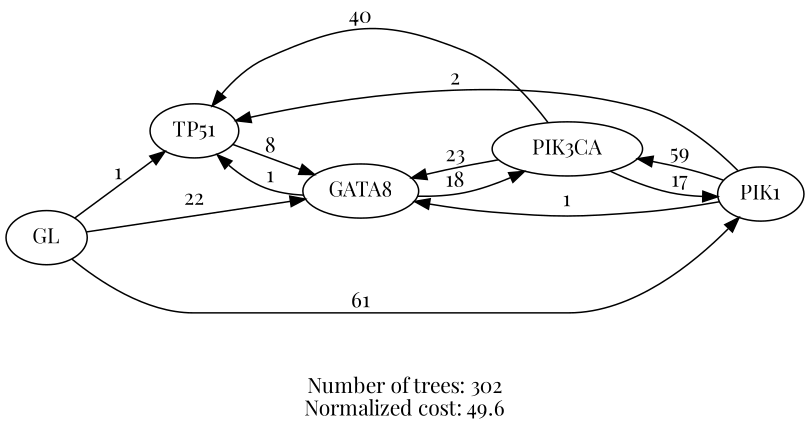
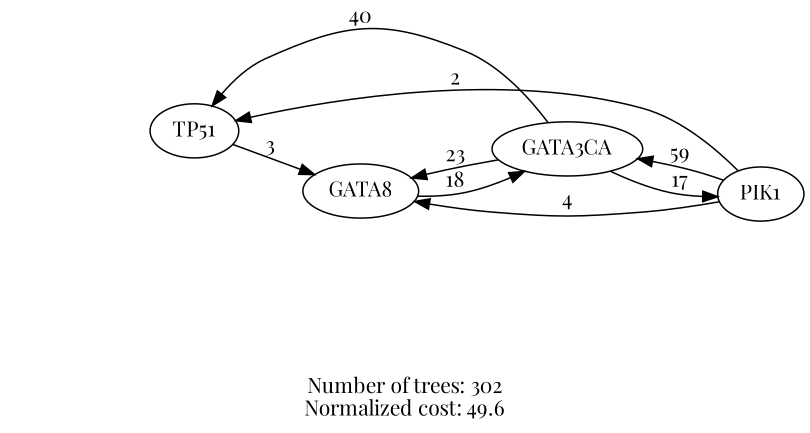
(271, 147) -> (271, 147)
(567, 149) -> (567, 149)
(263, 187) -> none
(567, 201) -> (567, 201)
(47, 238) -> none
